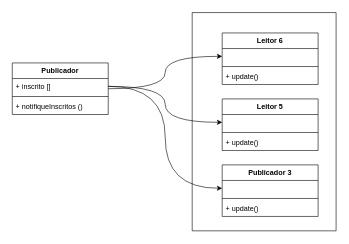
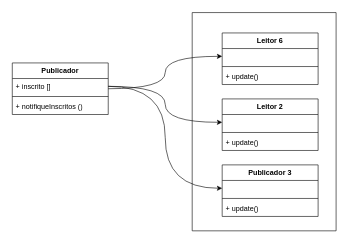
(270, 107) -> (270, 107)
